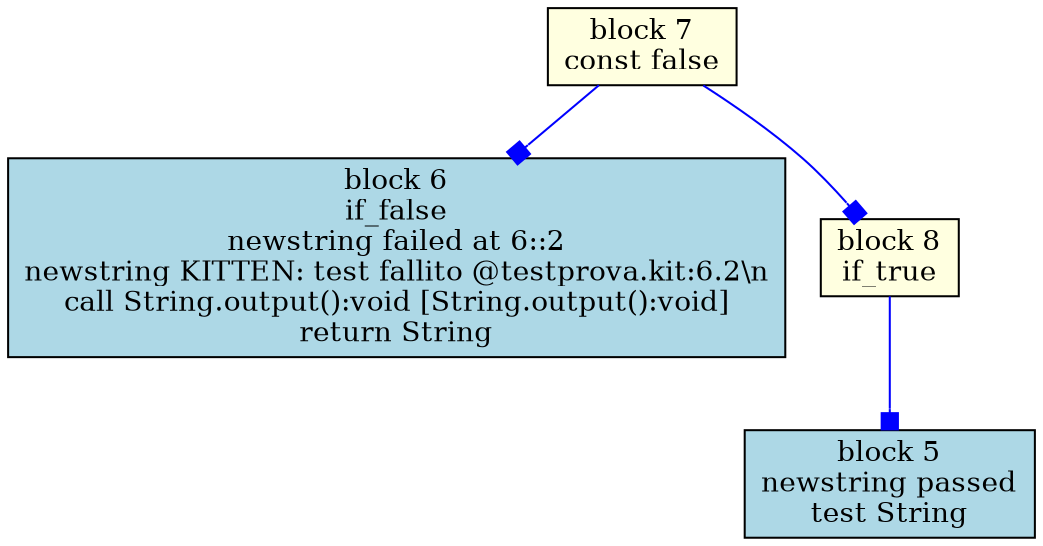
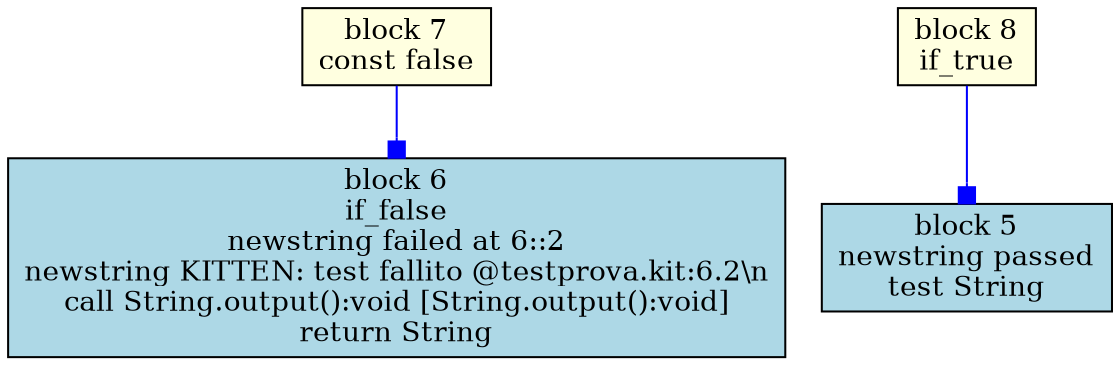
(779, 139) -> none
